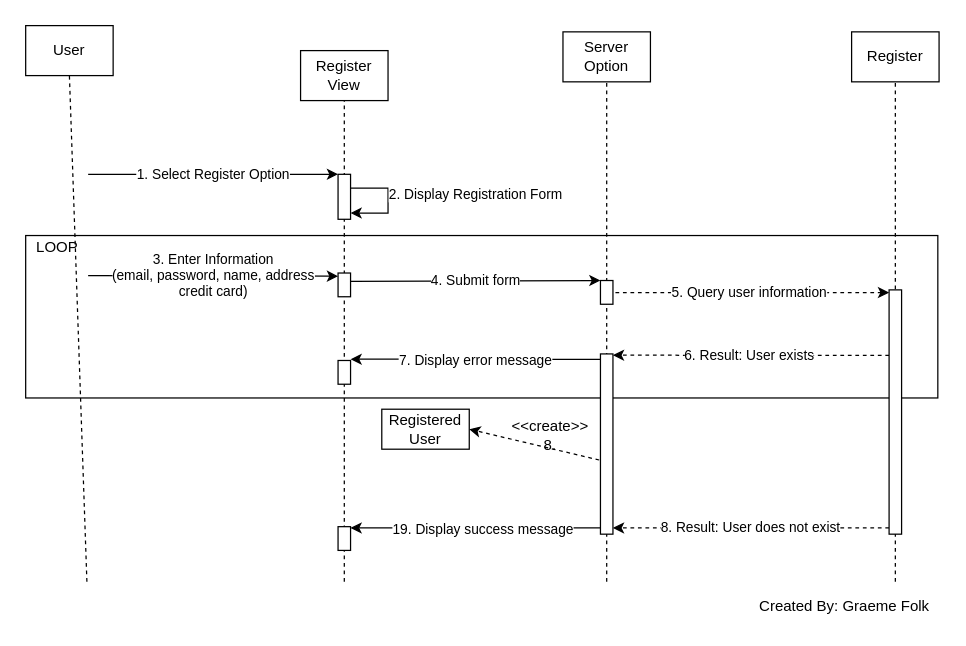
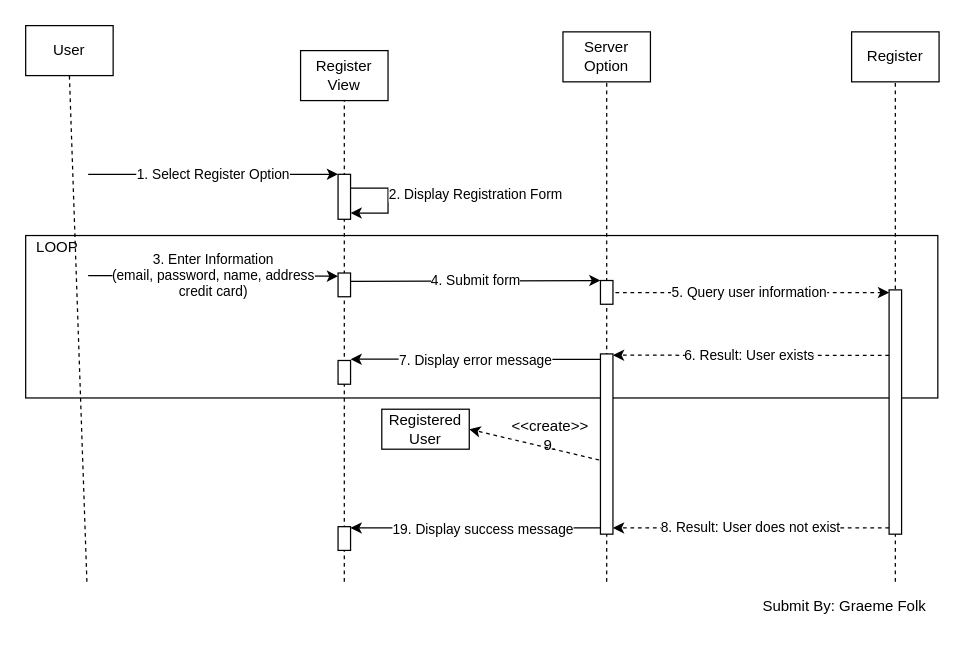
(551, 436) -> (551, 436)
(845, 607) -> (845, 607)
